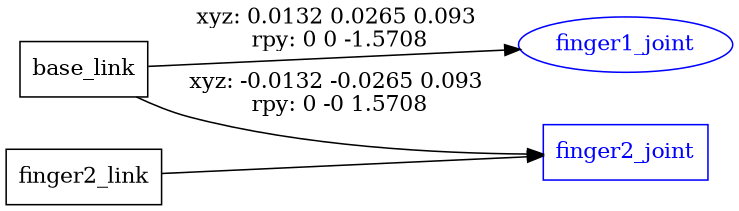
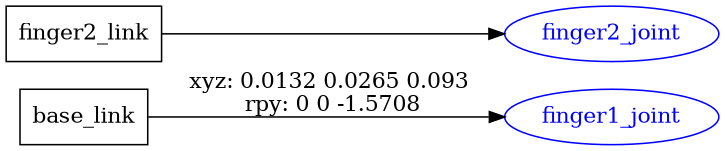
(329, 142) -> none
(626, 152) -> (612, 34)
